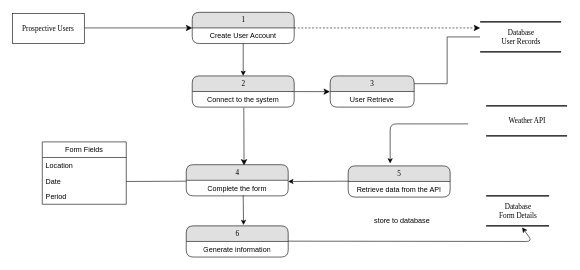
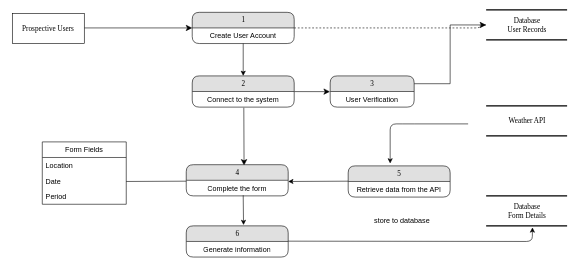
(521, 37) -> (527, 25)
(372, 100) -> (372, 100)
(518, 211) -> (527, 211)
